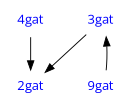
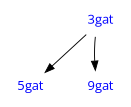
(31, 20) -> none
(107, 58) -> (95, 49)
(31, 87) -> (31, 87)
